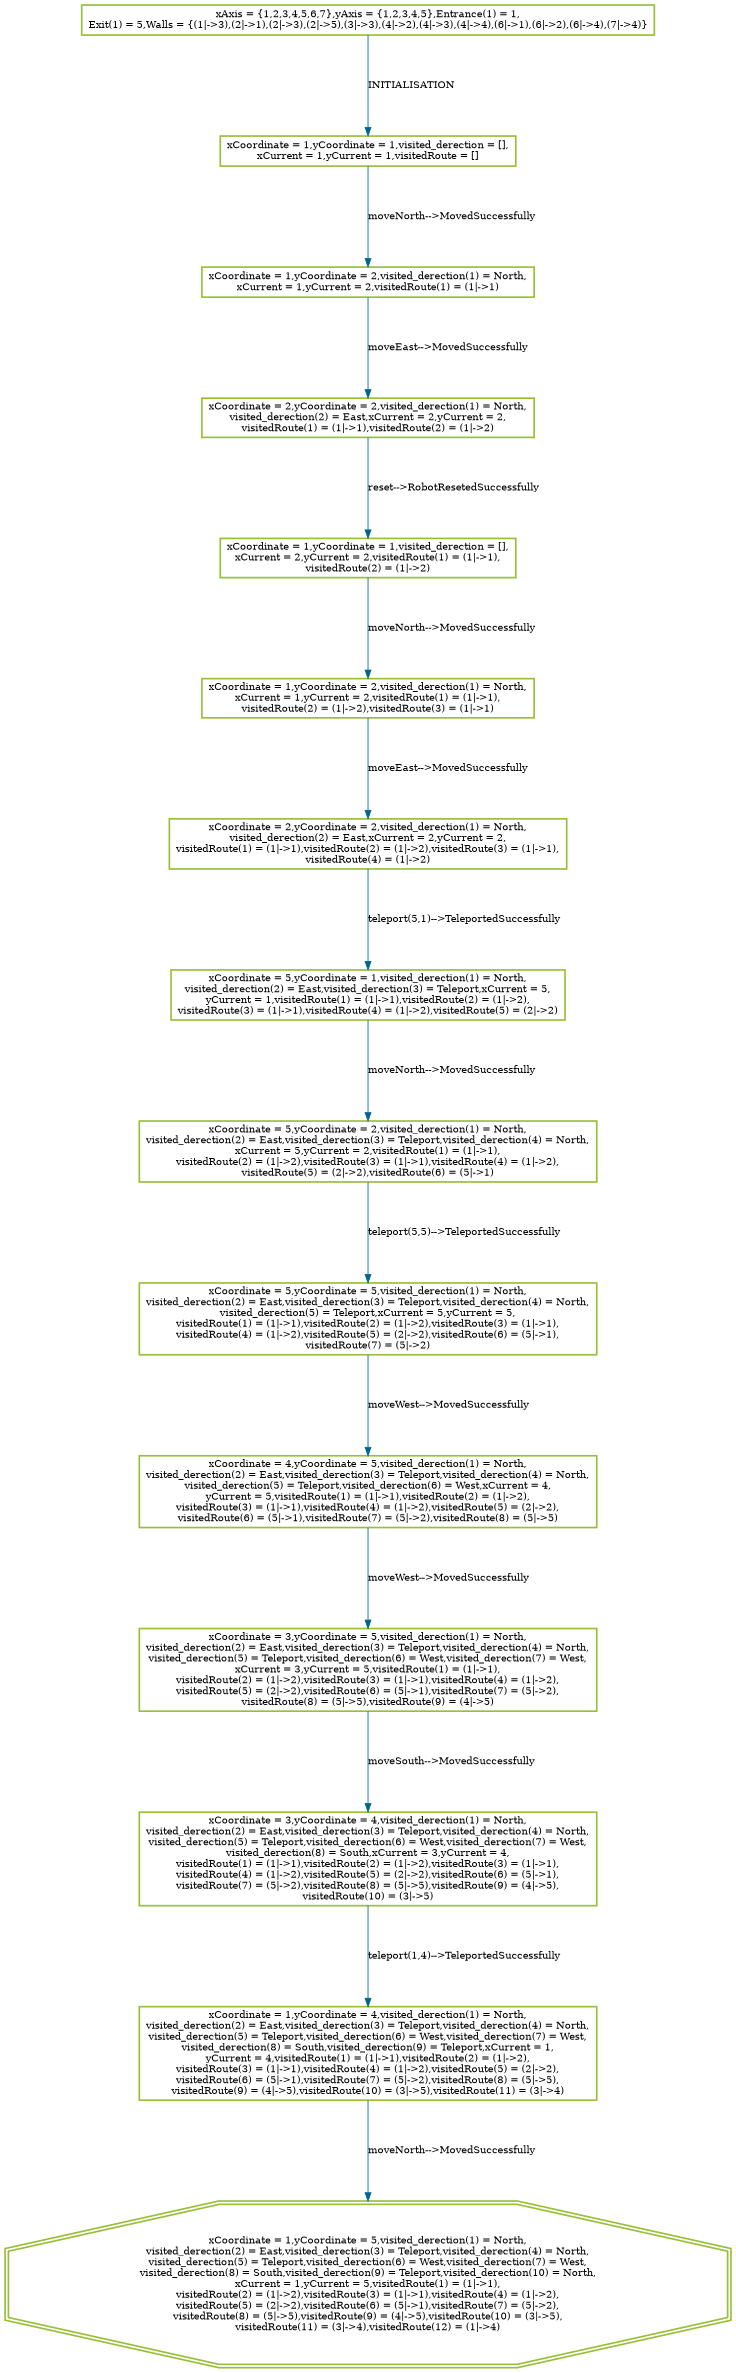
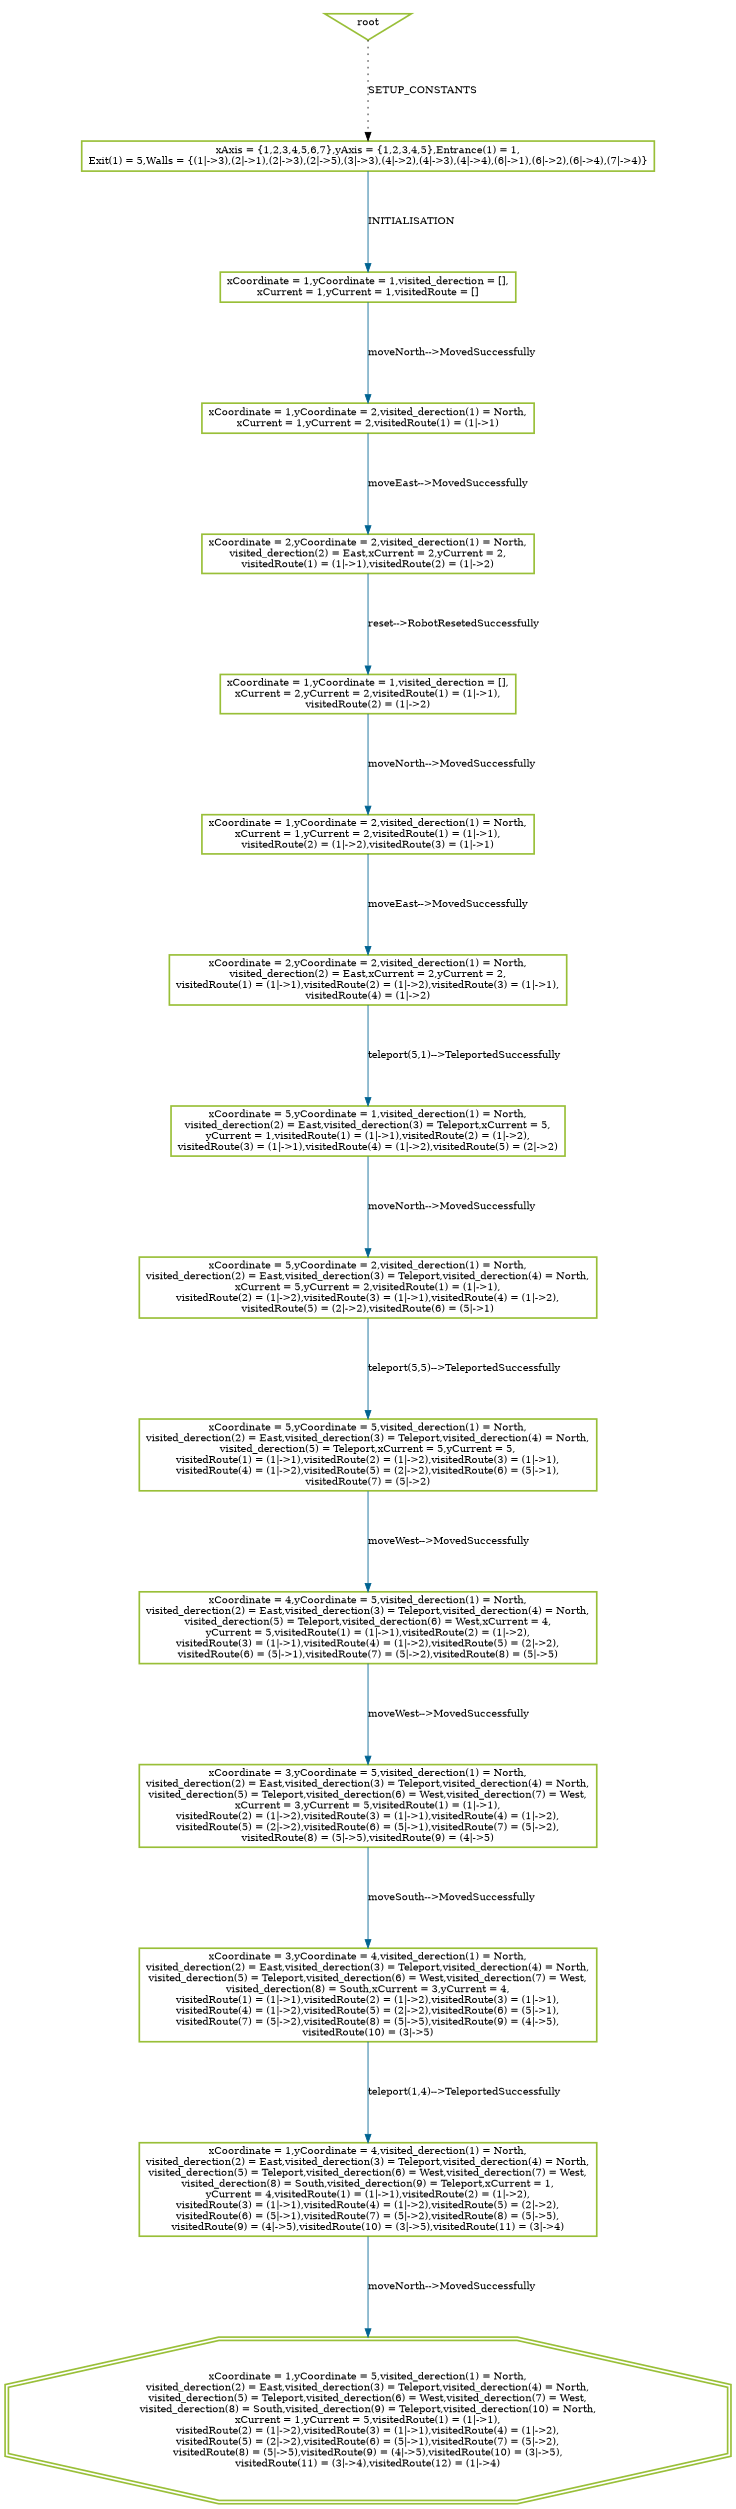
none -> (368, 23)
